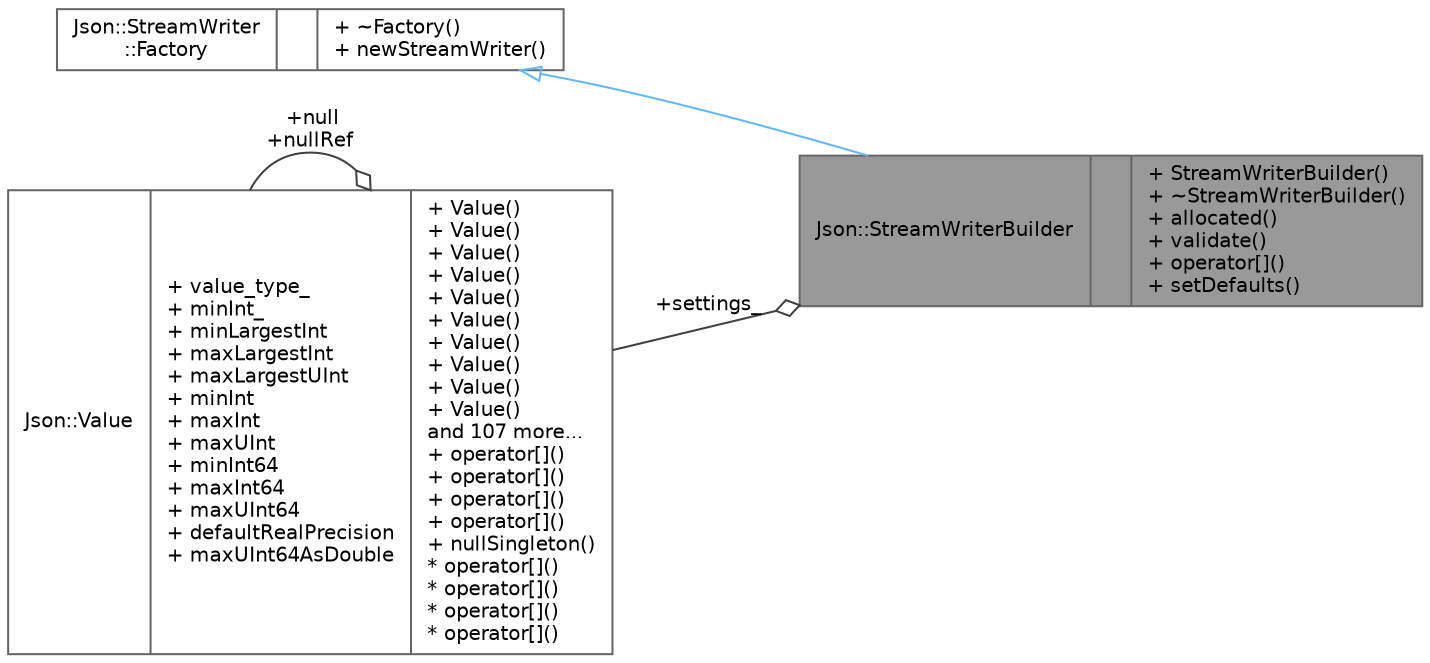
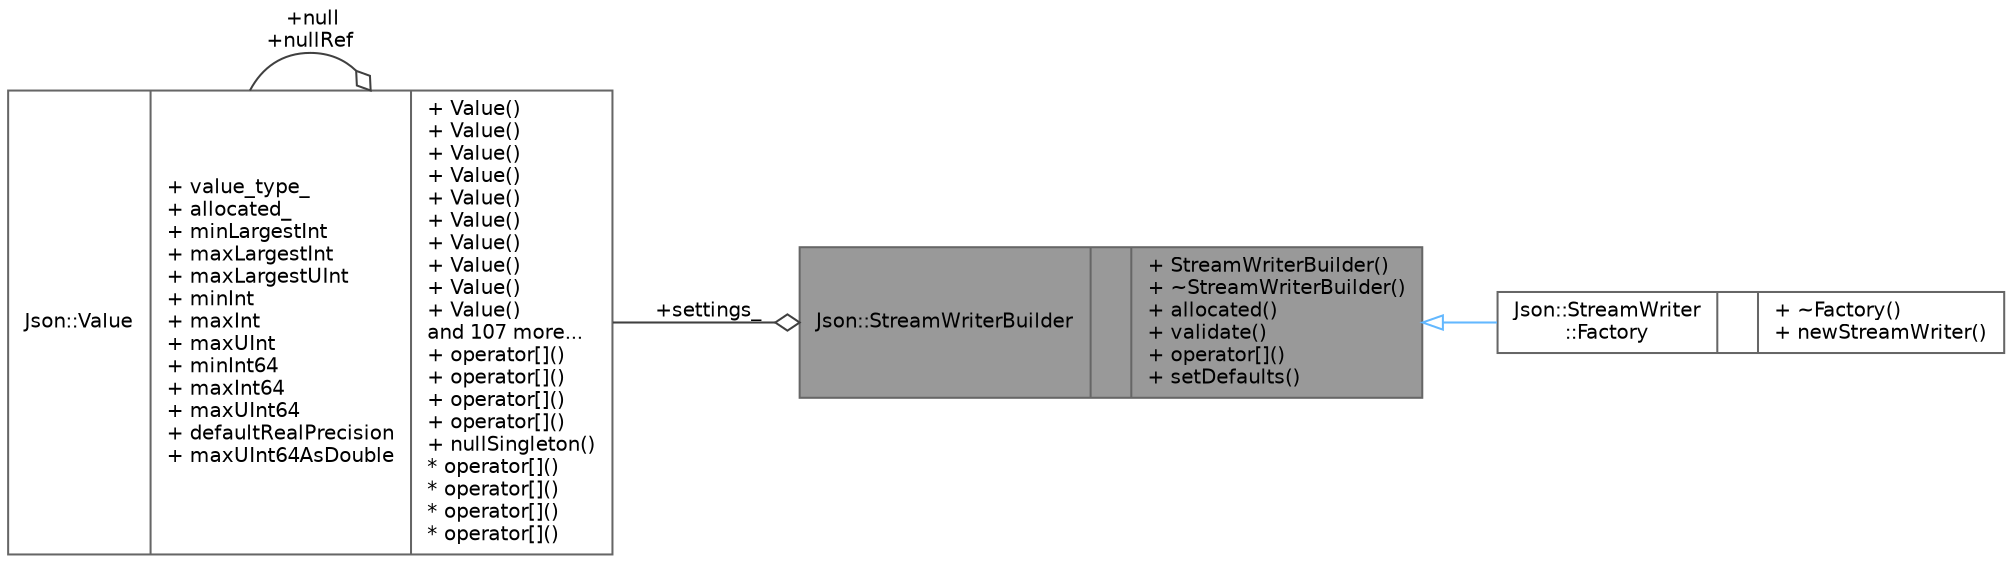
(705, 111) -> (1470, 323)
(217, 309) -> (230, 210)
